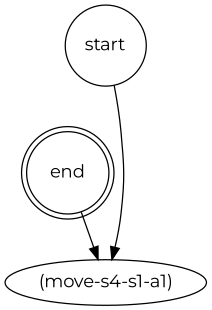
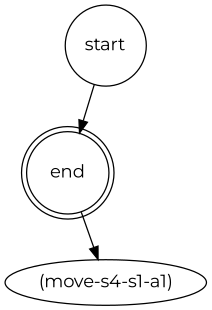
(124, 166) -> (89, 103)
